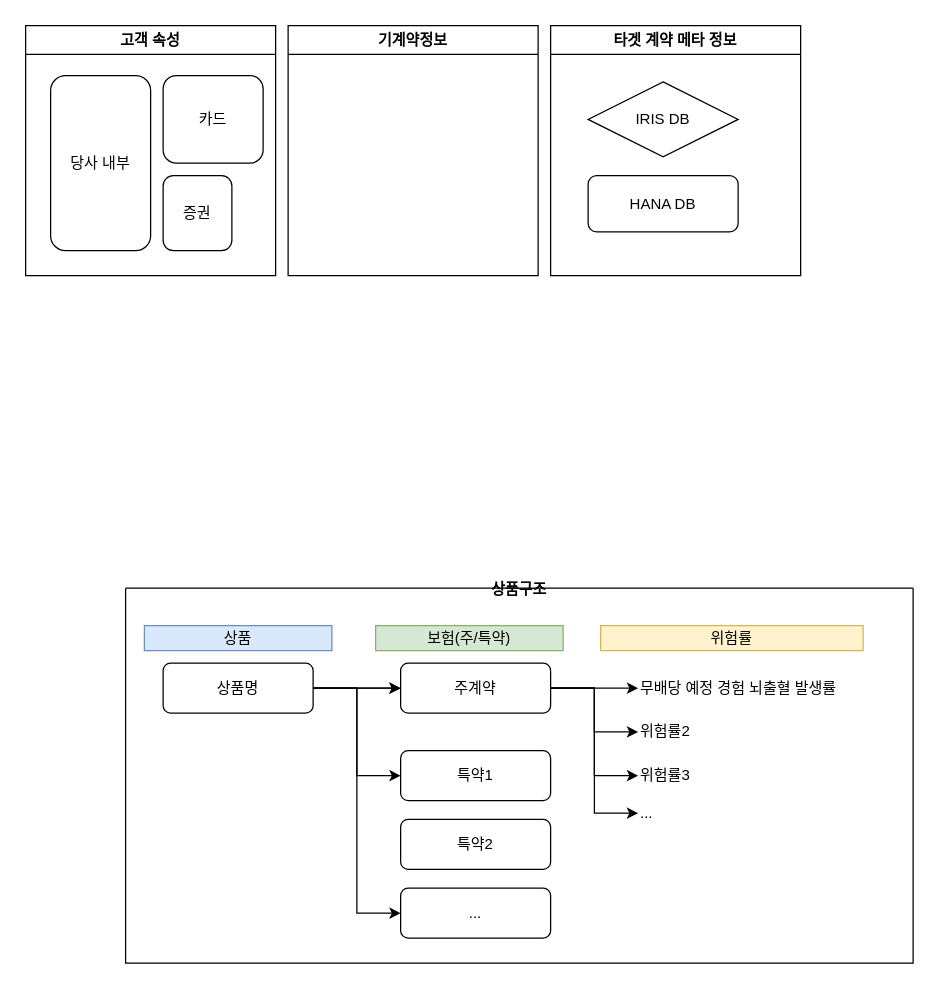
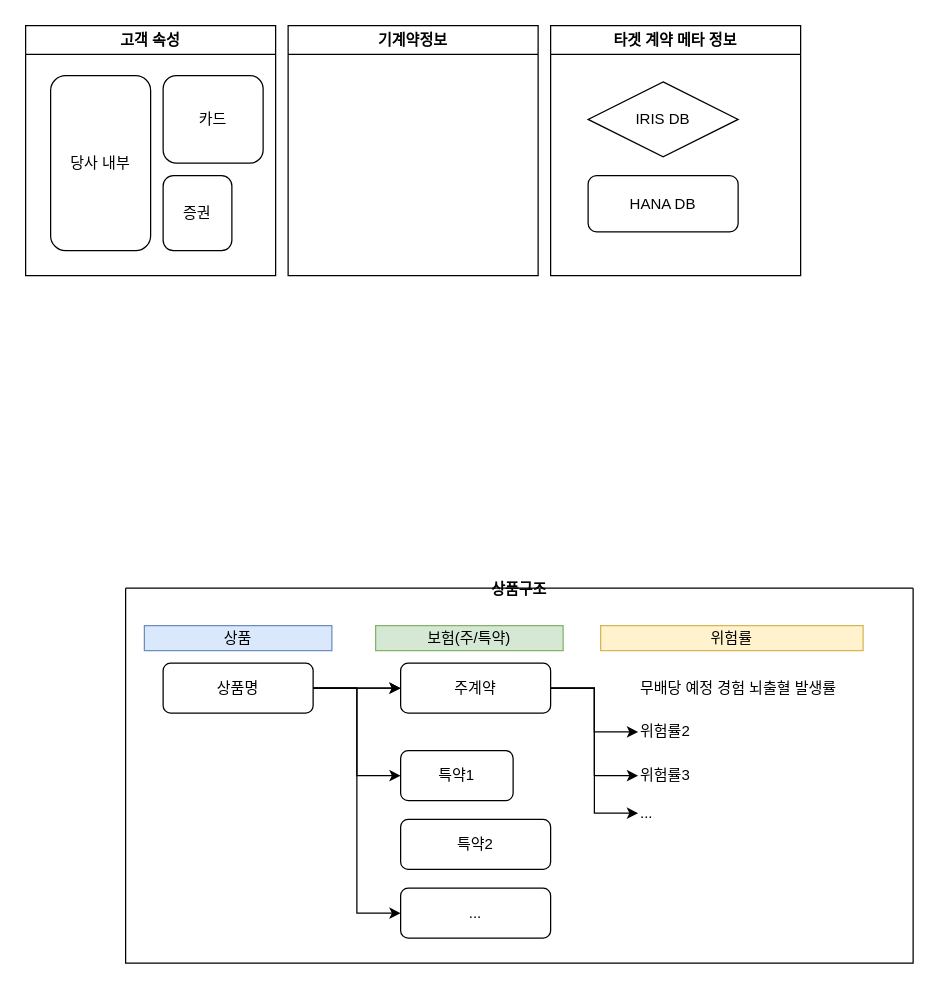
(613, 688) -> none
(476, 776) -> (457, 776)
